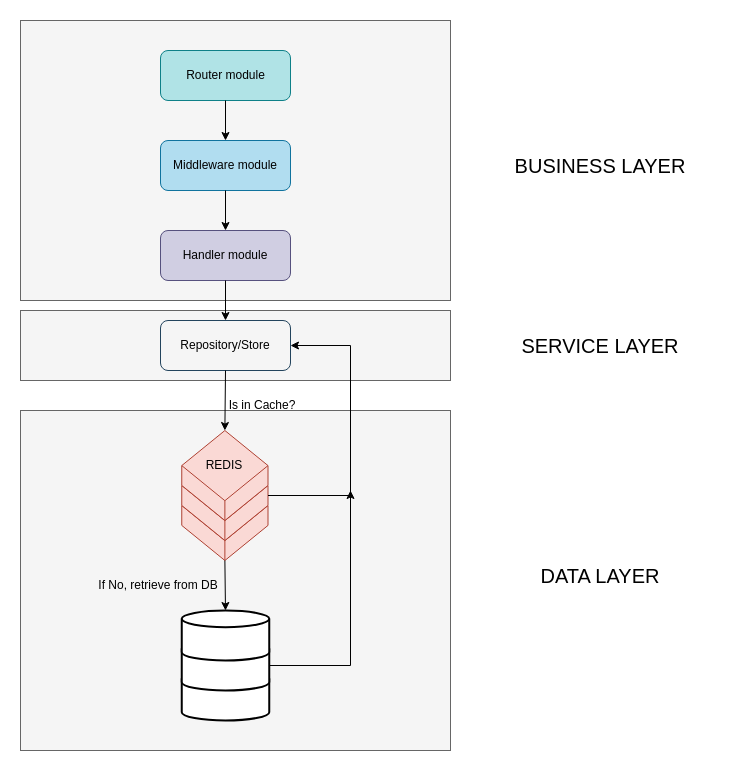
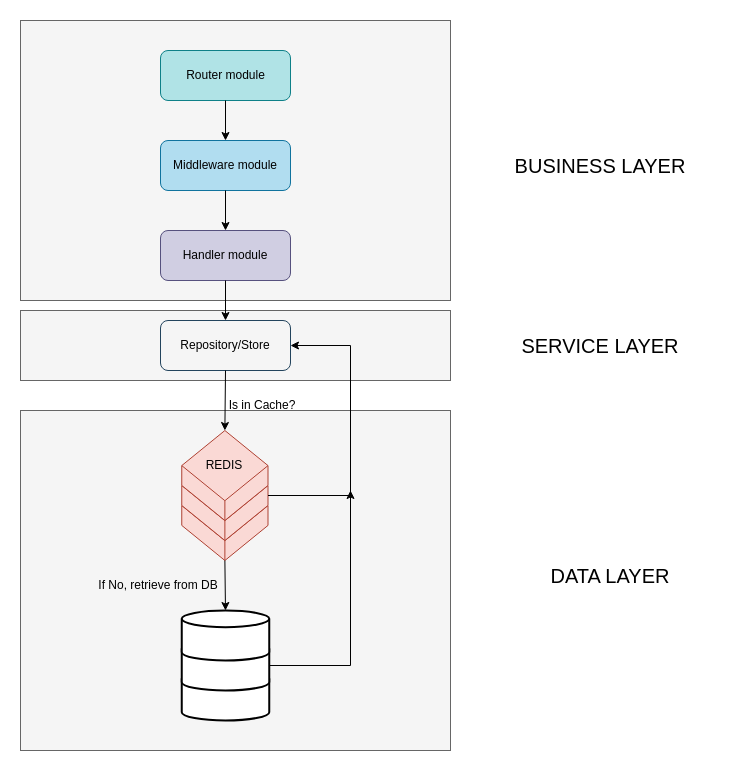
(601, 576) -> (611, 576)
